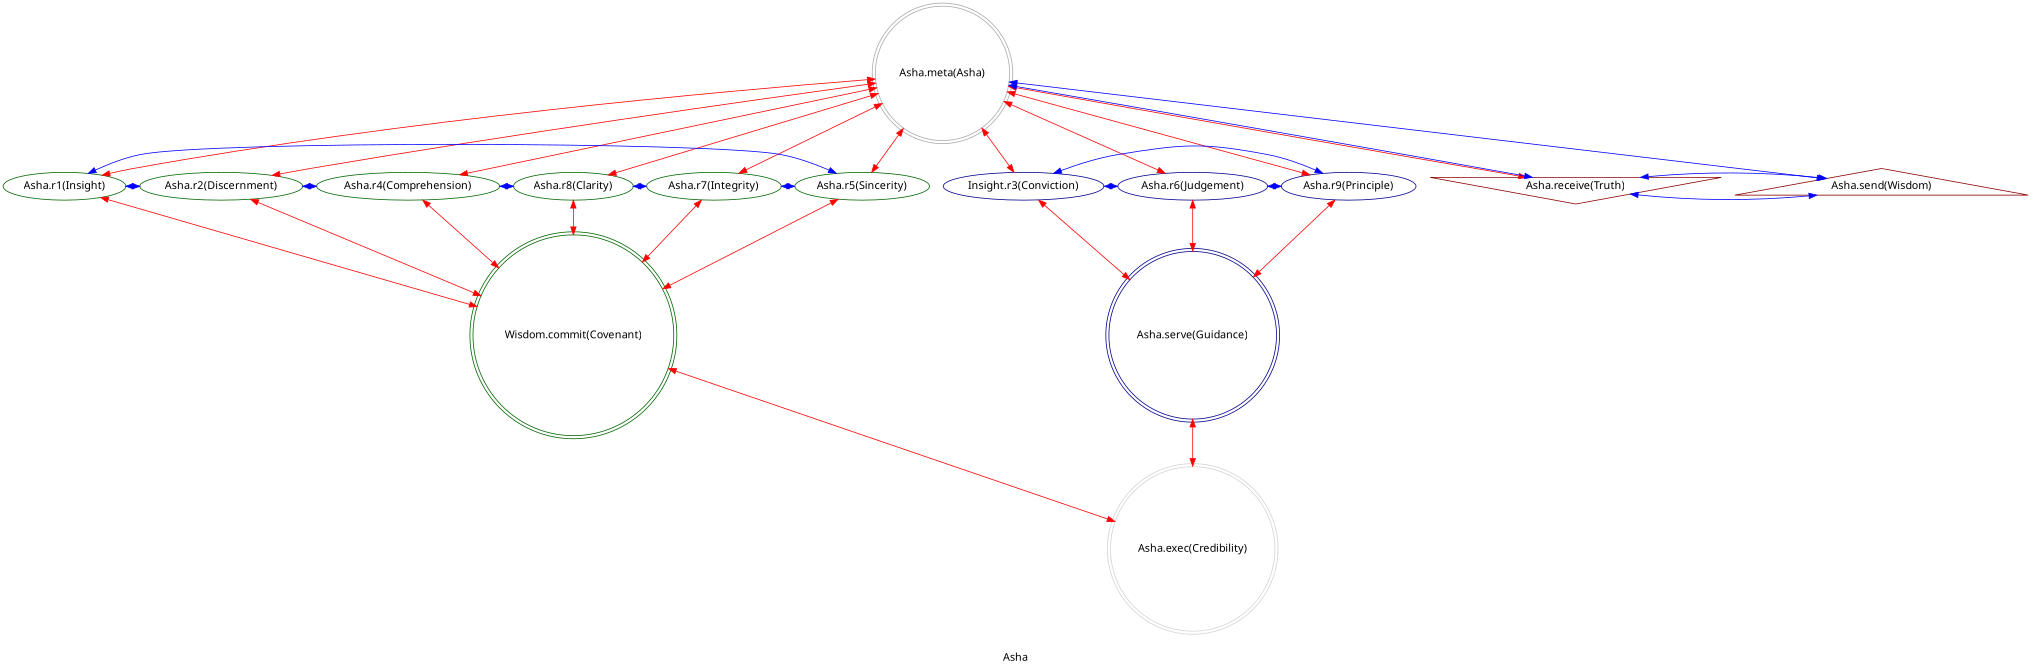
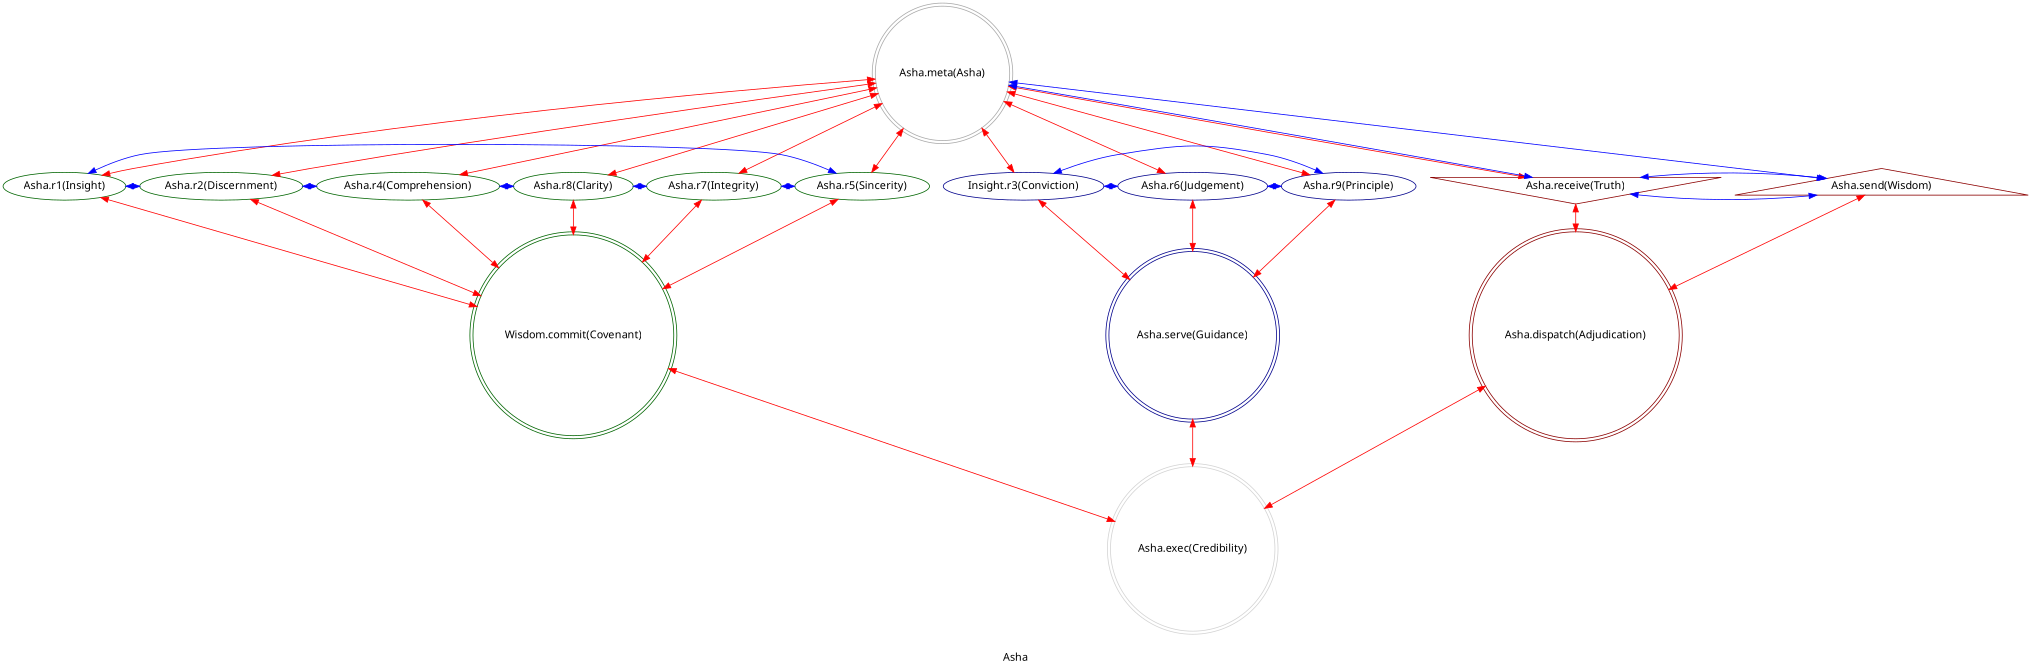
none -> (1576, 335)
